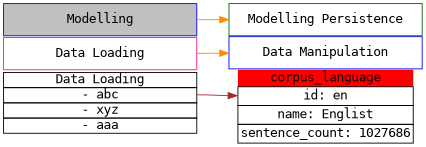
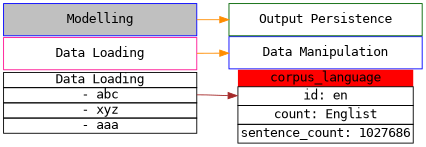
(326, 20) -> (326, 20)
(326, 114) -> (326, 114)
